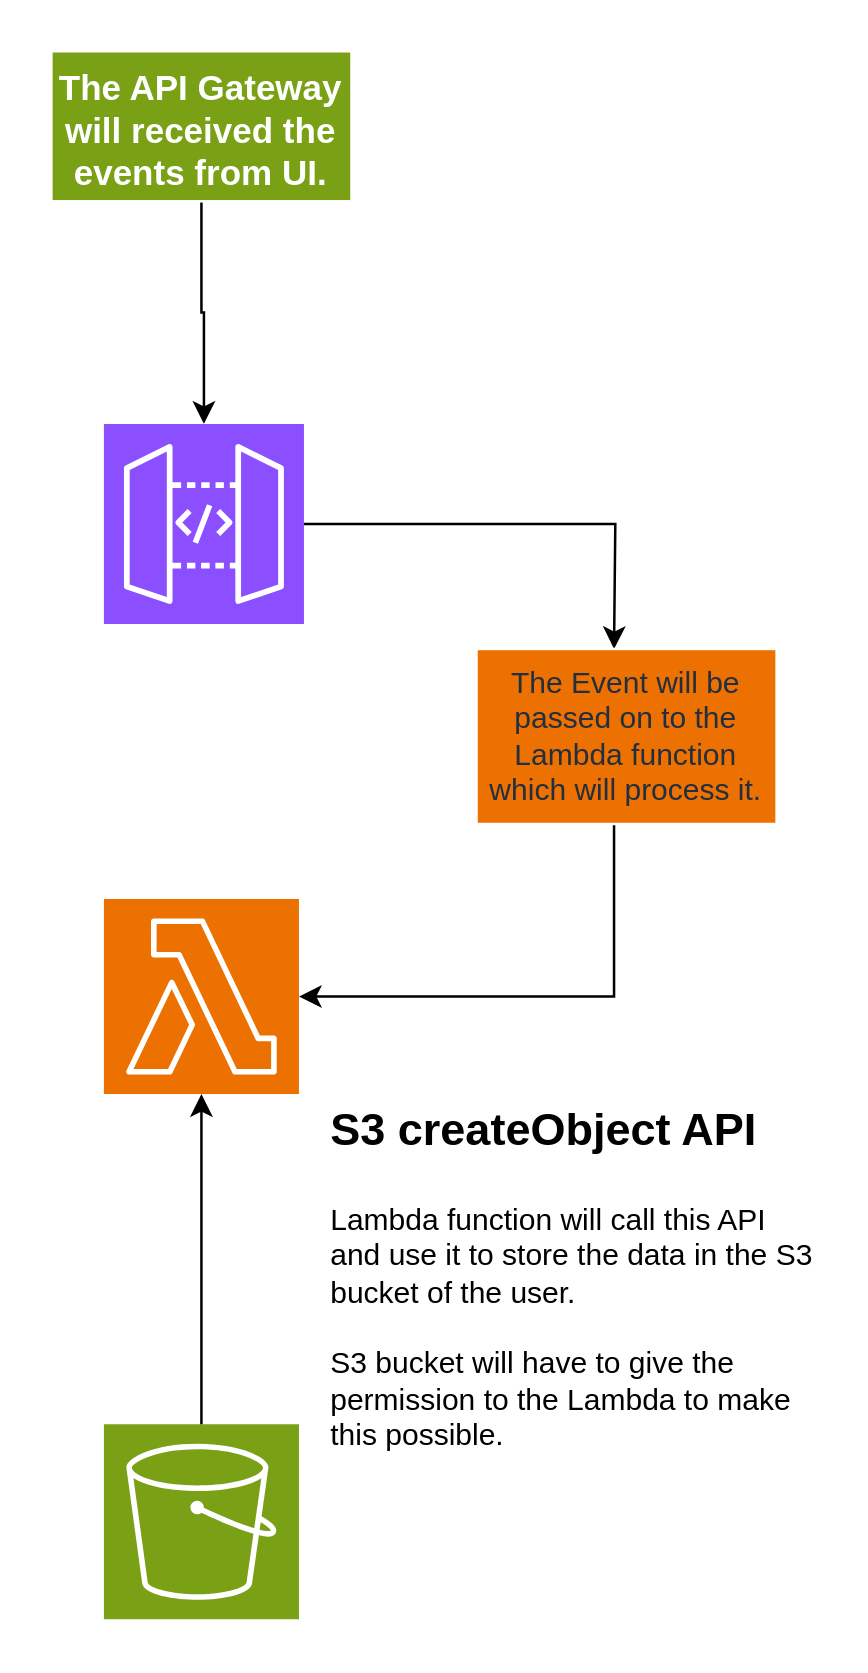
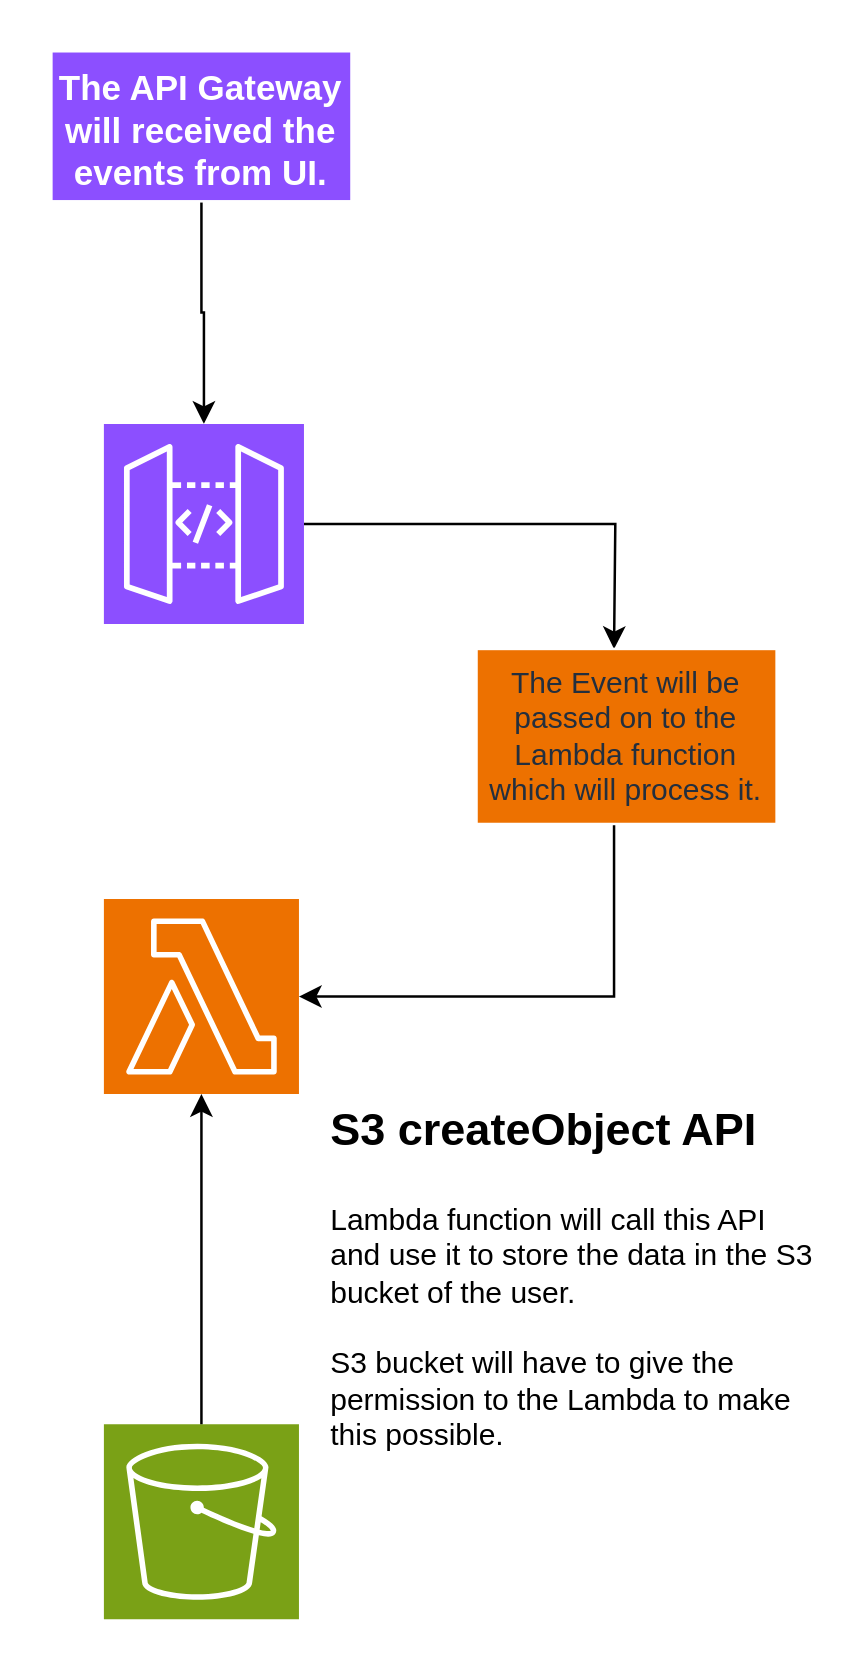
(201, 126) -> (201, 126)
